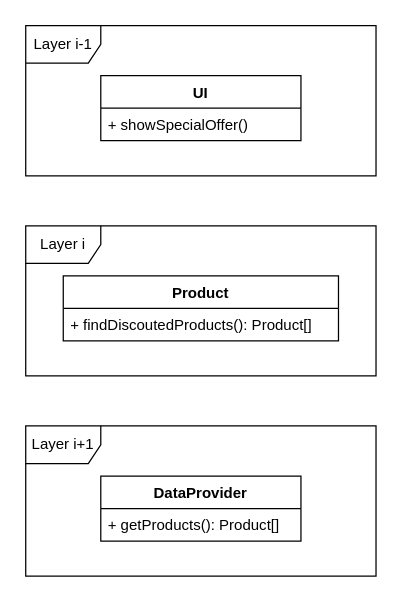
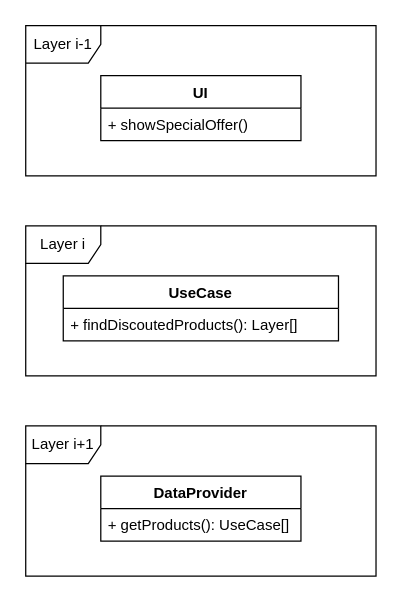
(201, 293) -> (201, 293)
(202, 335) -> (202, 335)
(202, 535) -> (202, 535)
